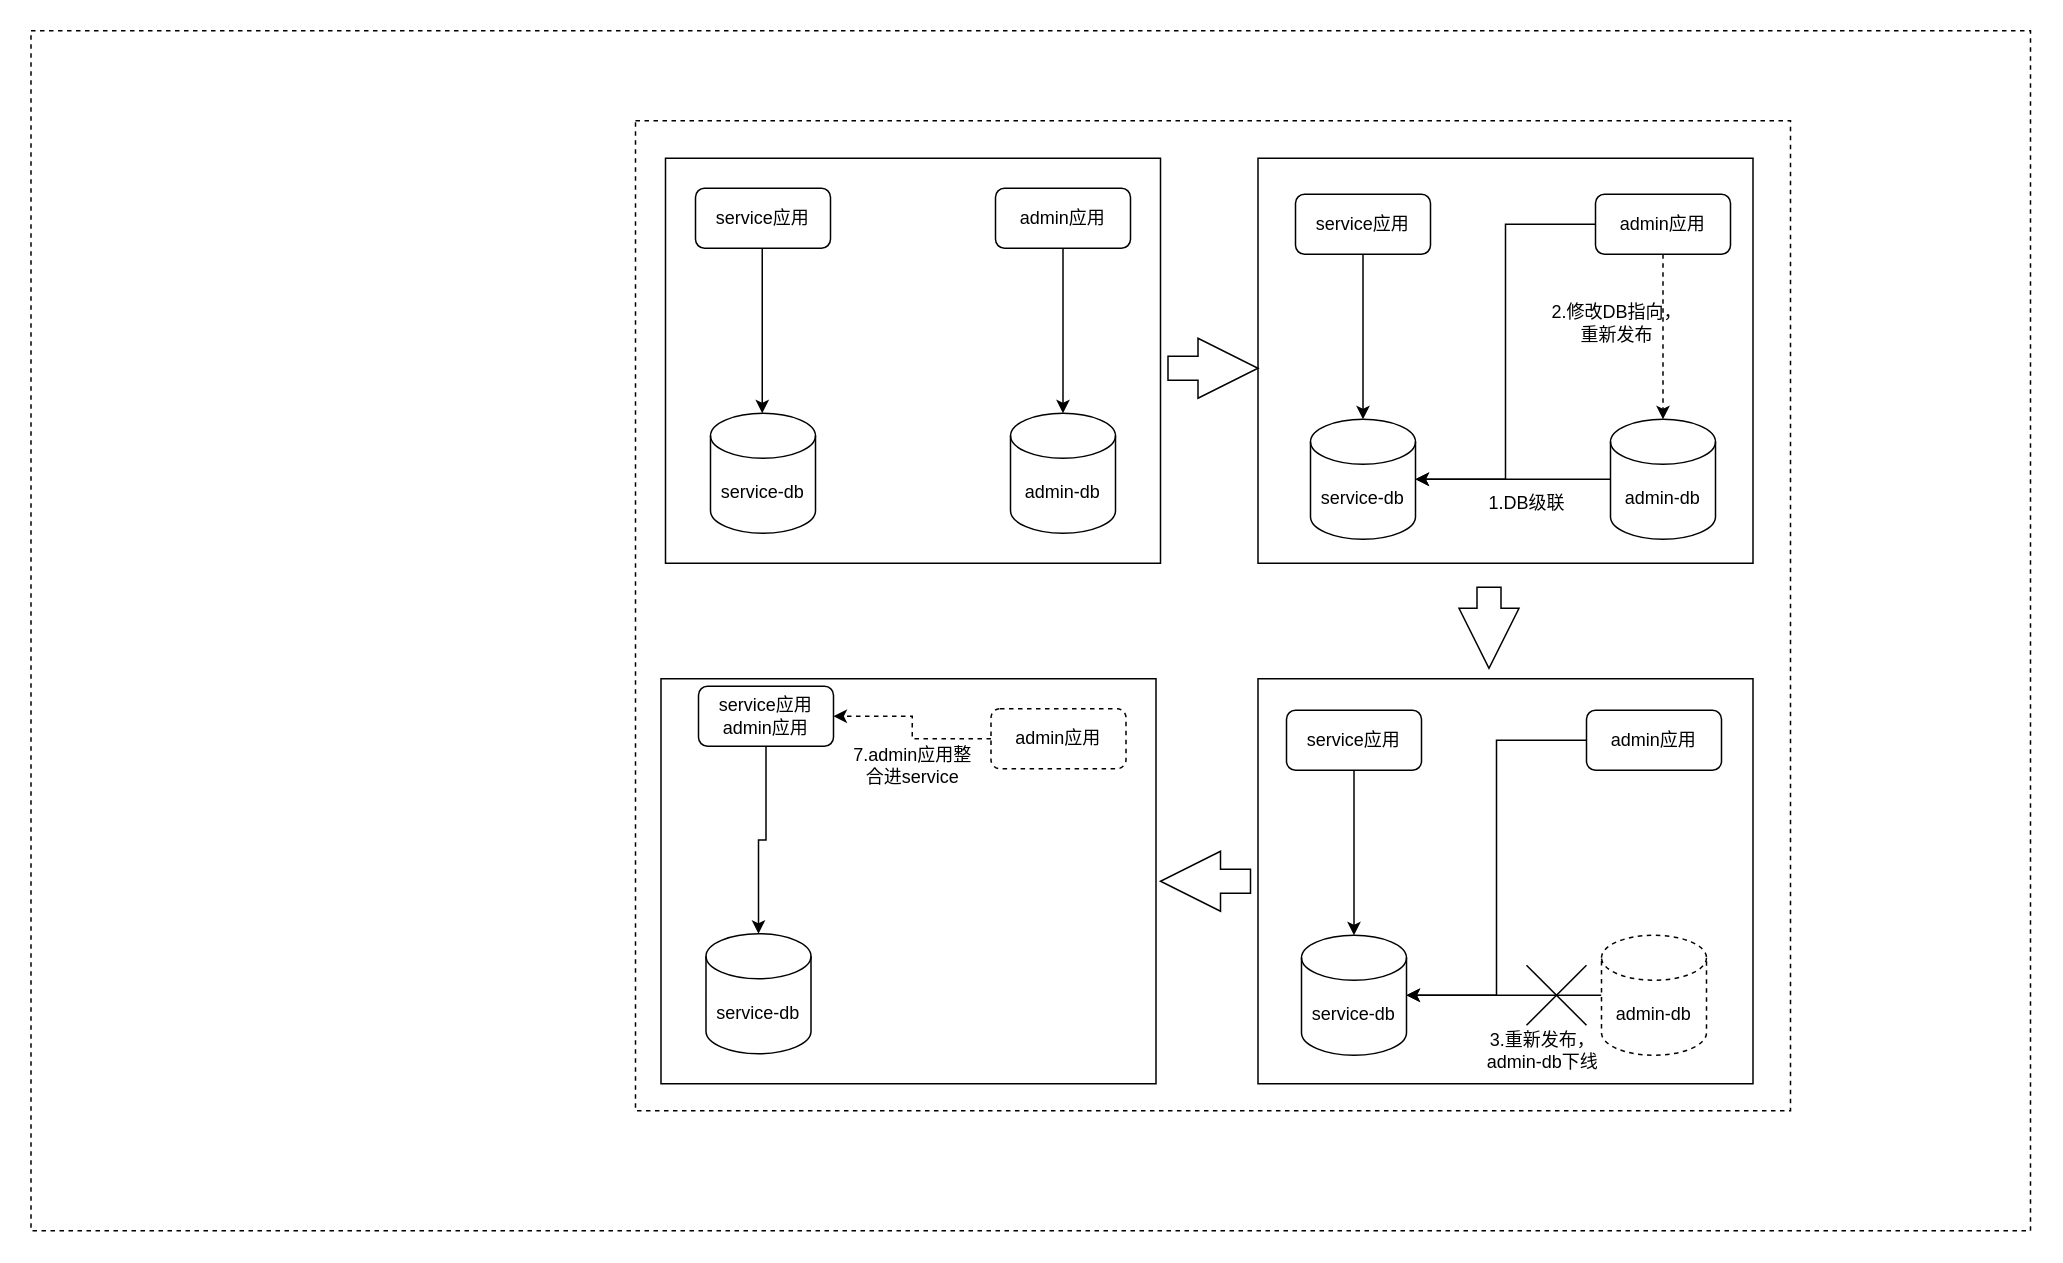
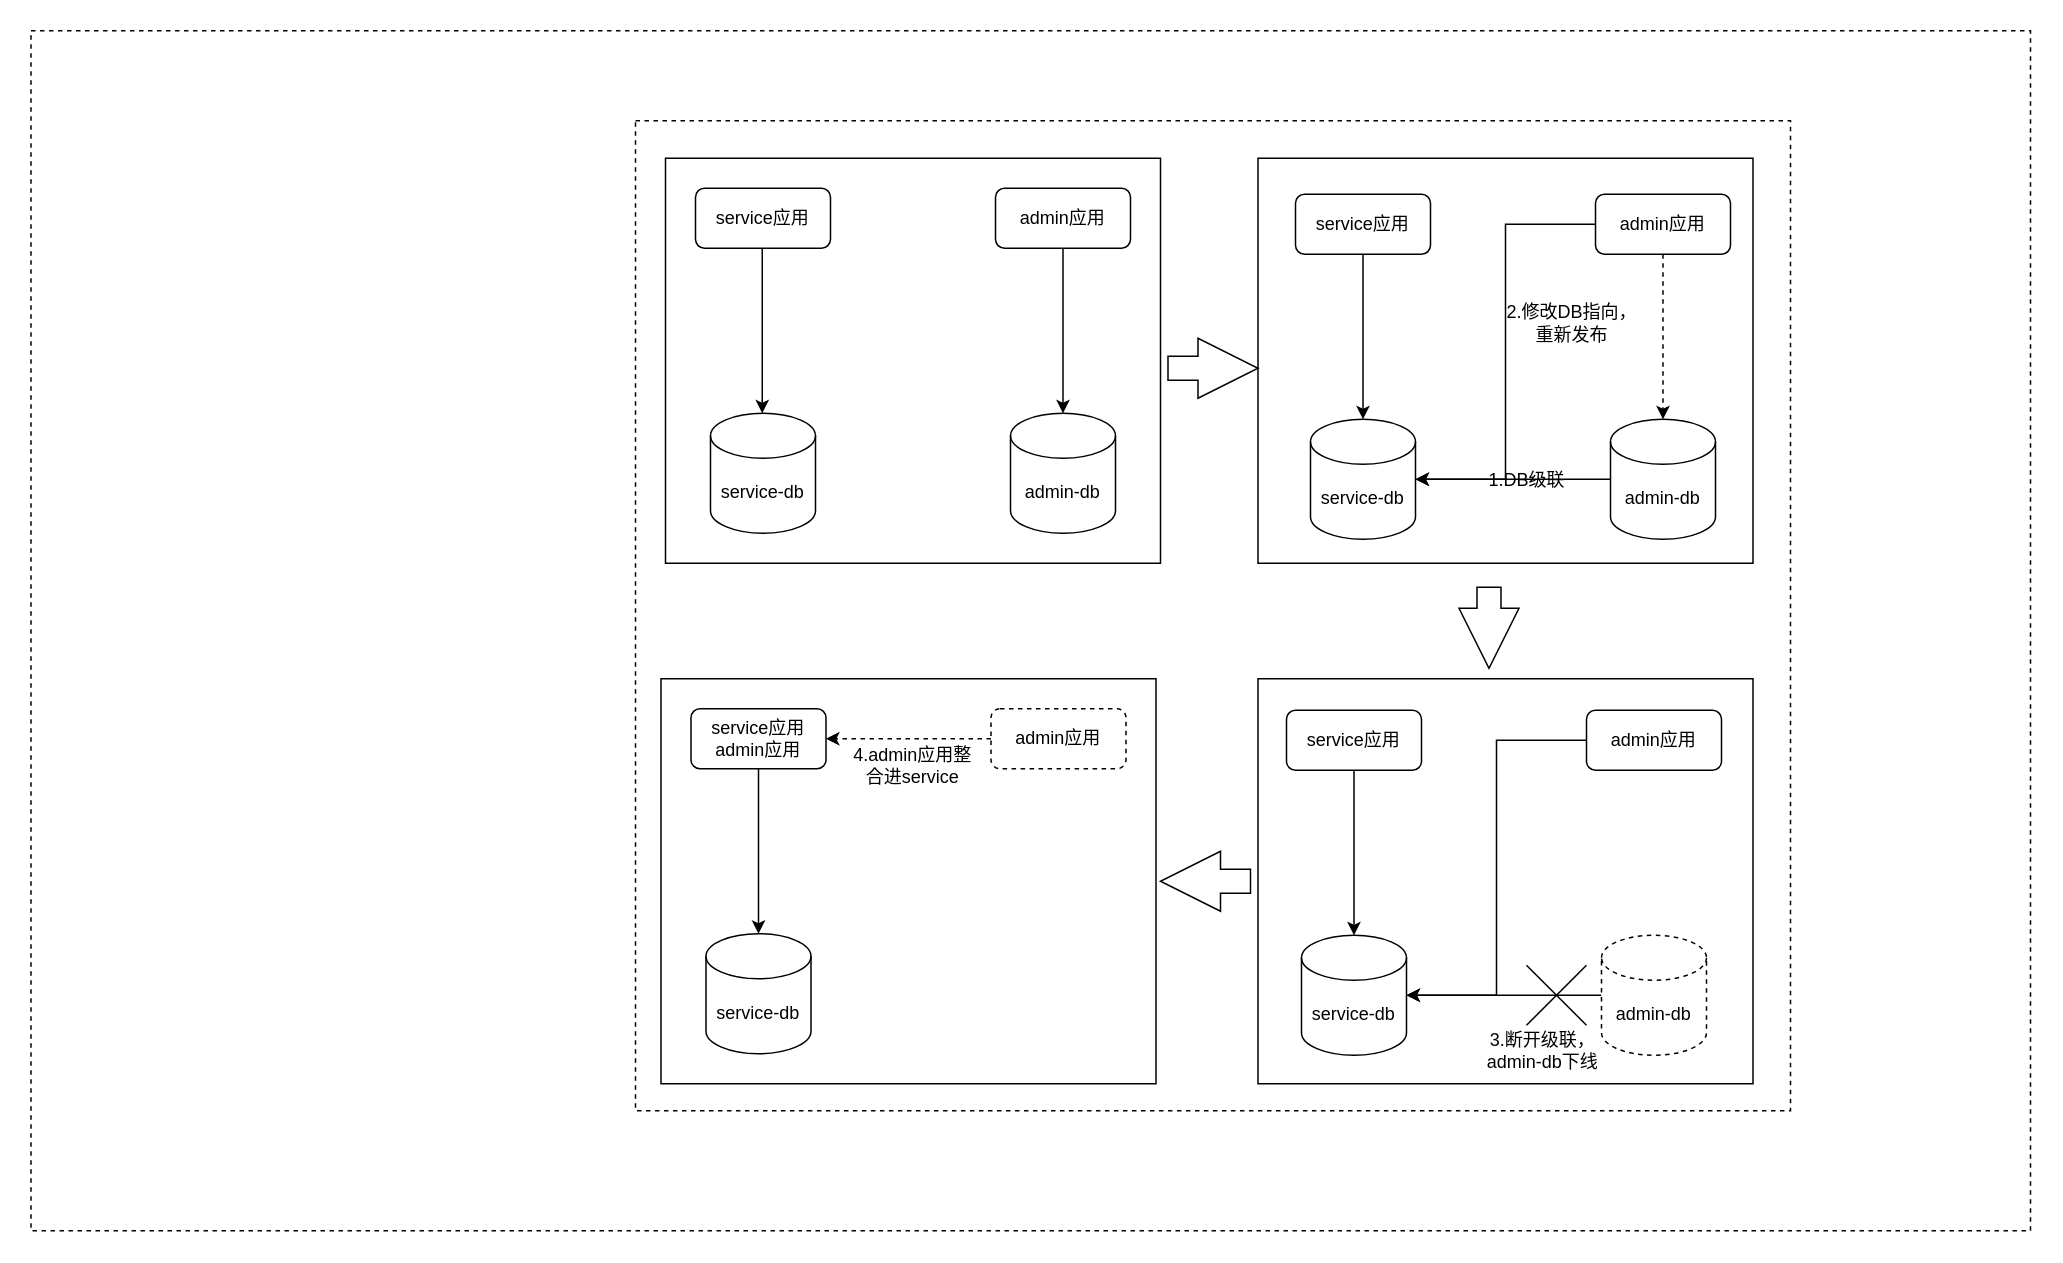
(1617, 323) -> (1572, 323)
(1527, 503) -> (1527, 481)
(766, 716) -> (758, 739)
(913, 766) -> (913, 766)
(1543, 1051) -> (1543, 1051)
